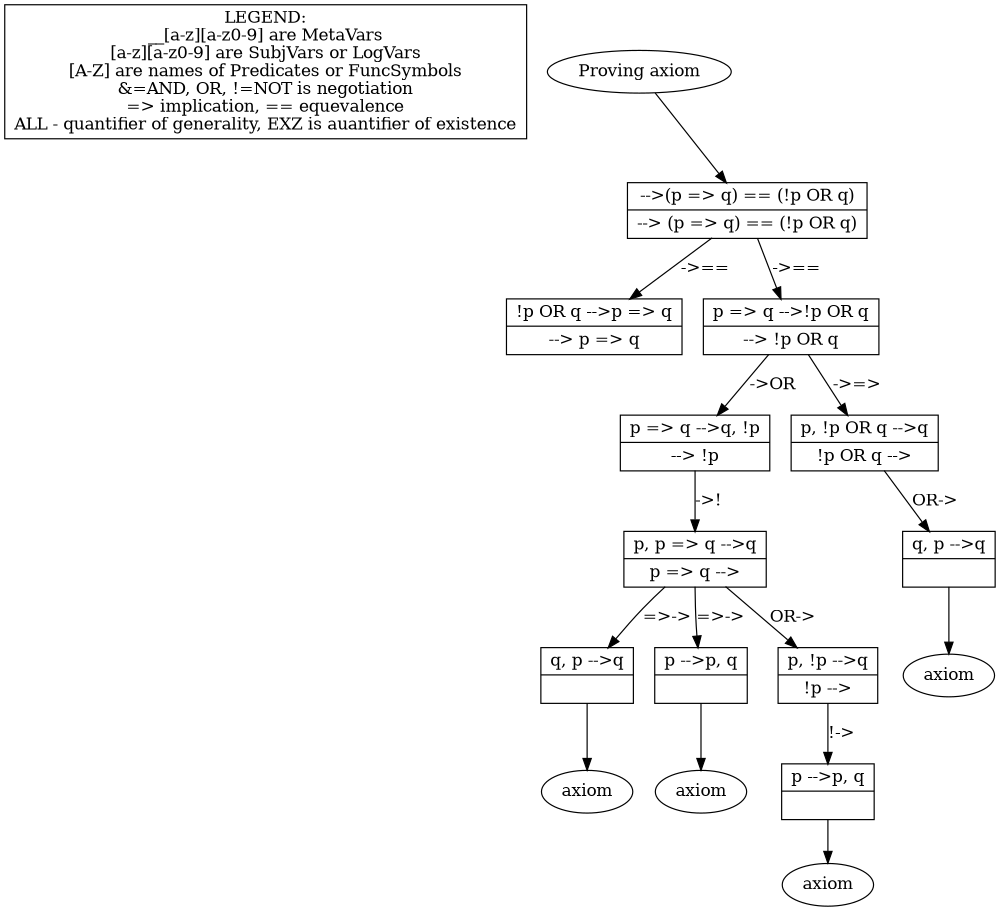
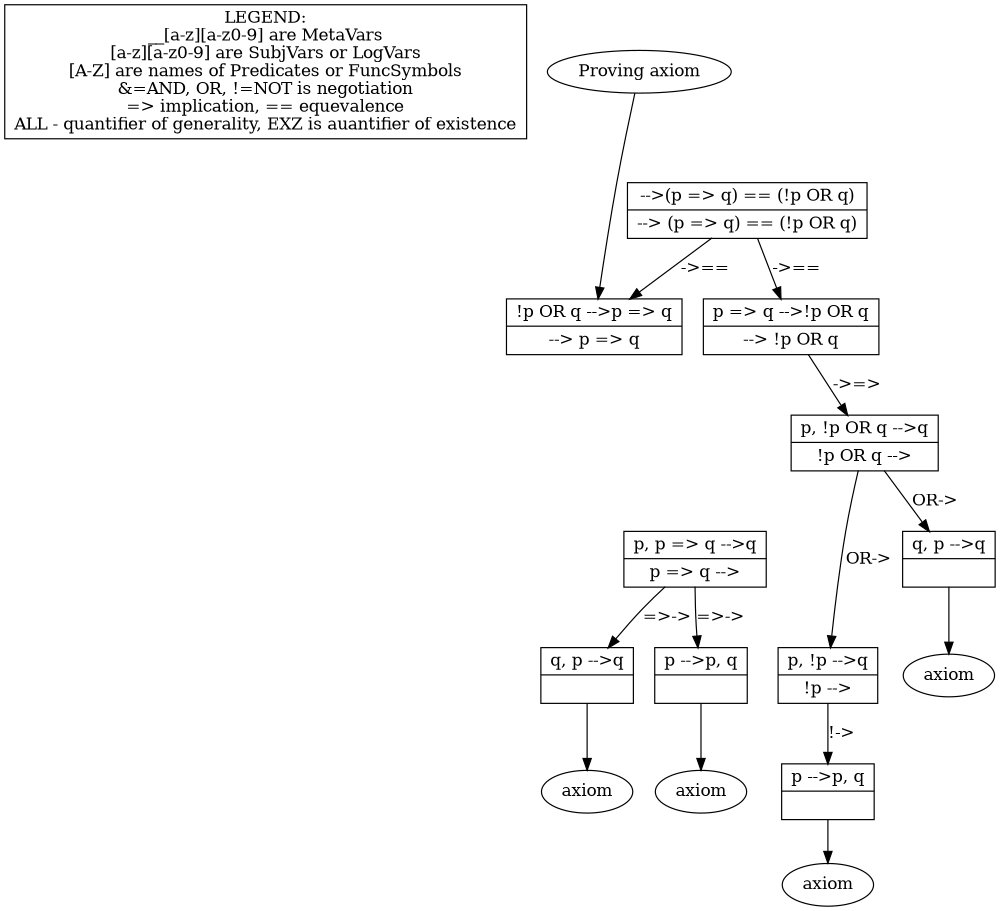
(687, 133) -> (616, 190)
(695, 443) -> none
(757, 613) -> (842, 553)
